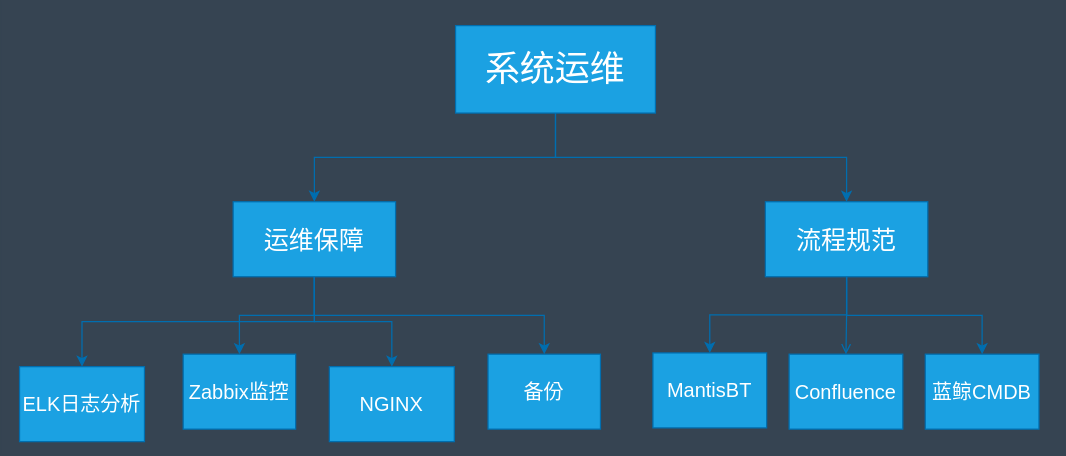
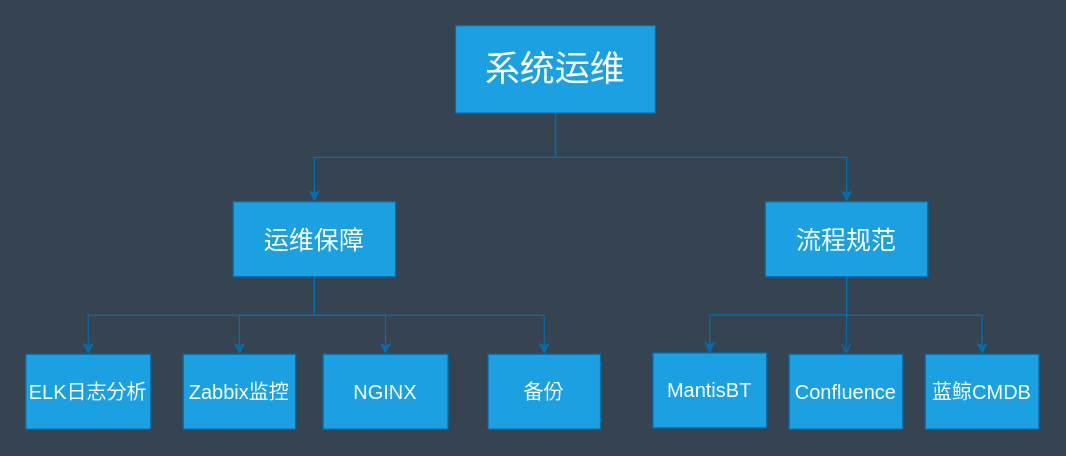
(82, 404) -> (88, 392)
(392, 404) -> (386, 392)
